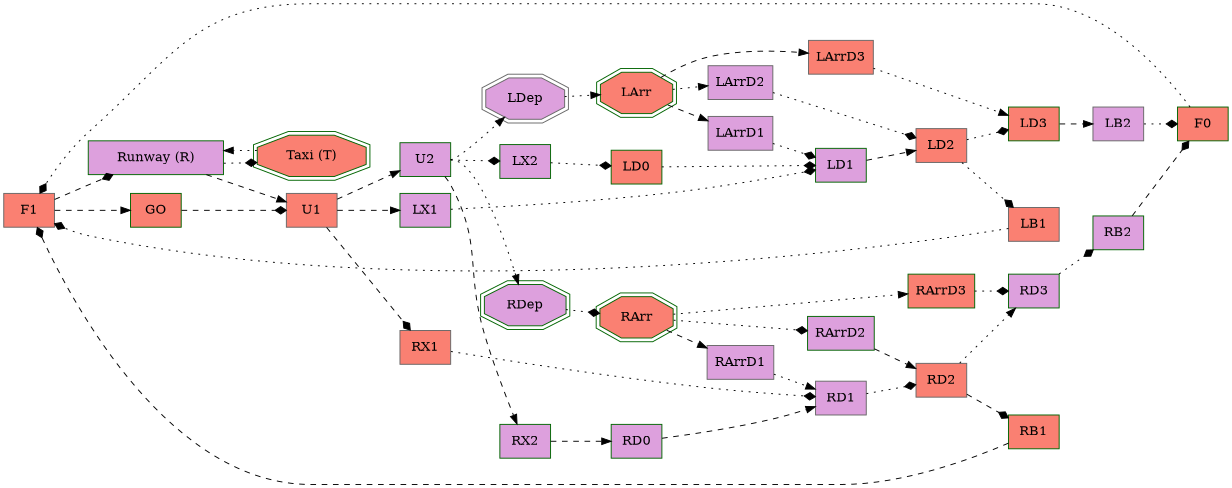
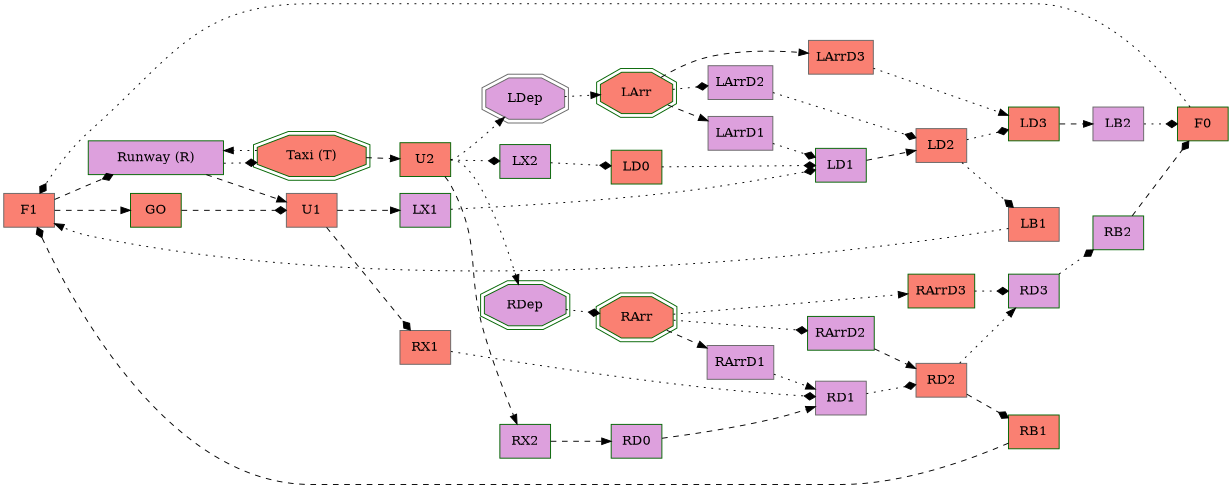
(686, 88) -> (686, 88)
(425, 160) -> (425, 160)
(364, 187) -> (378, 158)
(535, 270) -> (535, 270)
